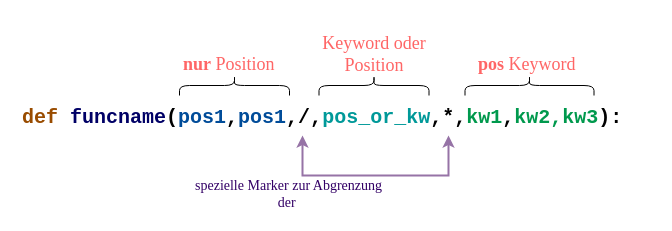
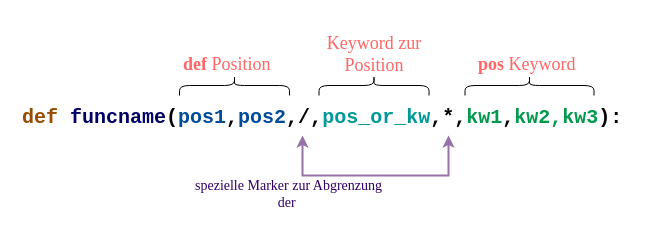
(375, 55) -> (375, 55)
(236, 65) -> (236, 65)
(279, 118) -> (279, 118)
